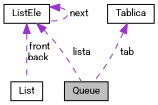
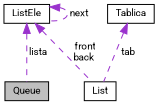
(110, 58) -> (114, 57)
